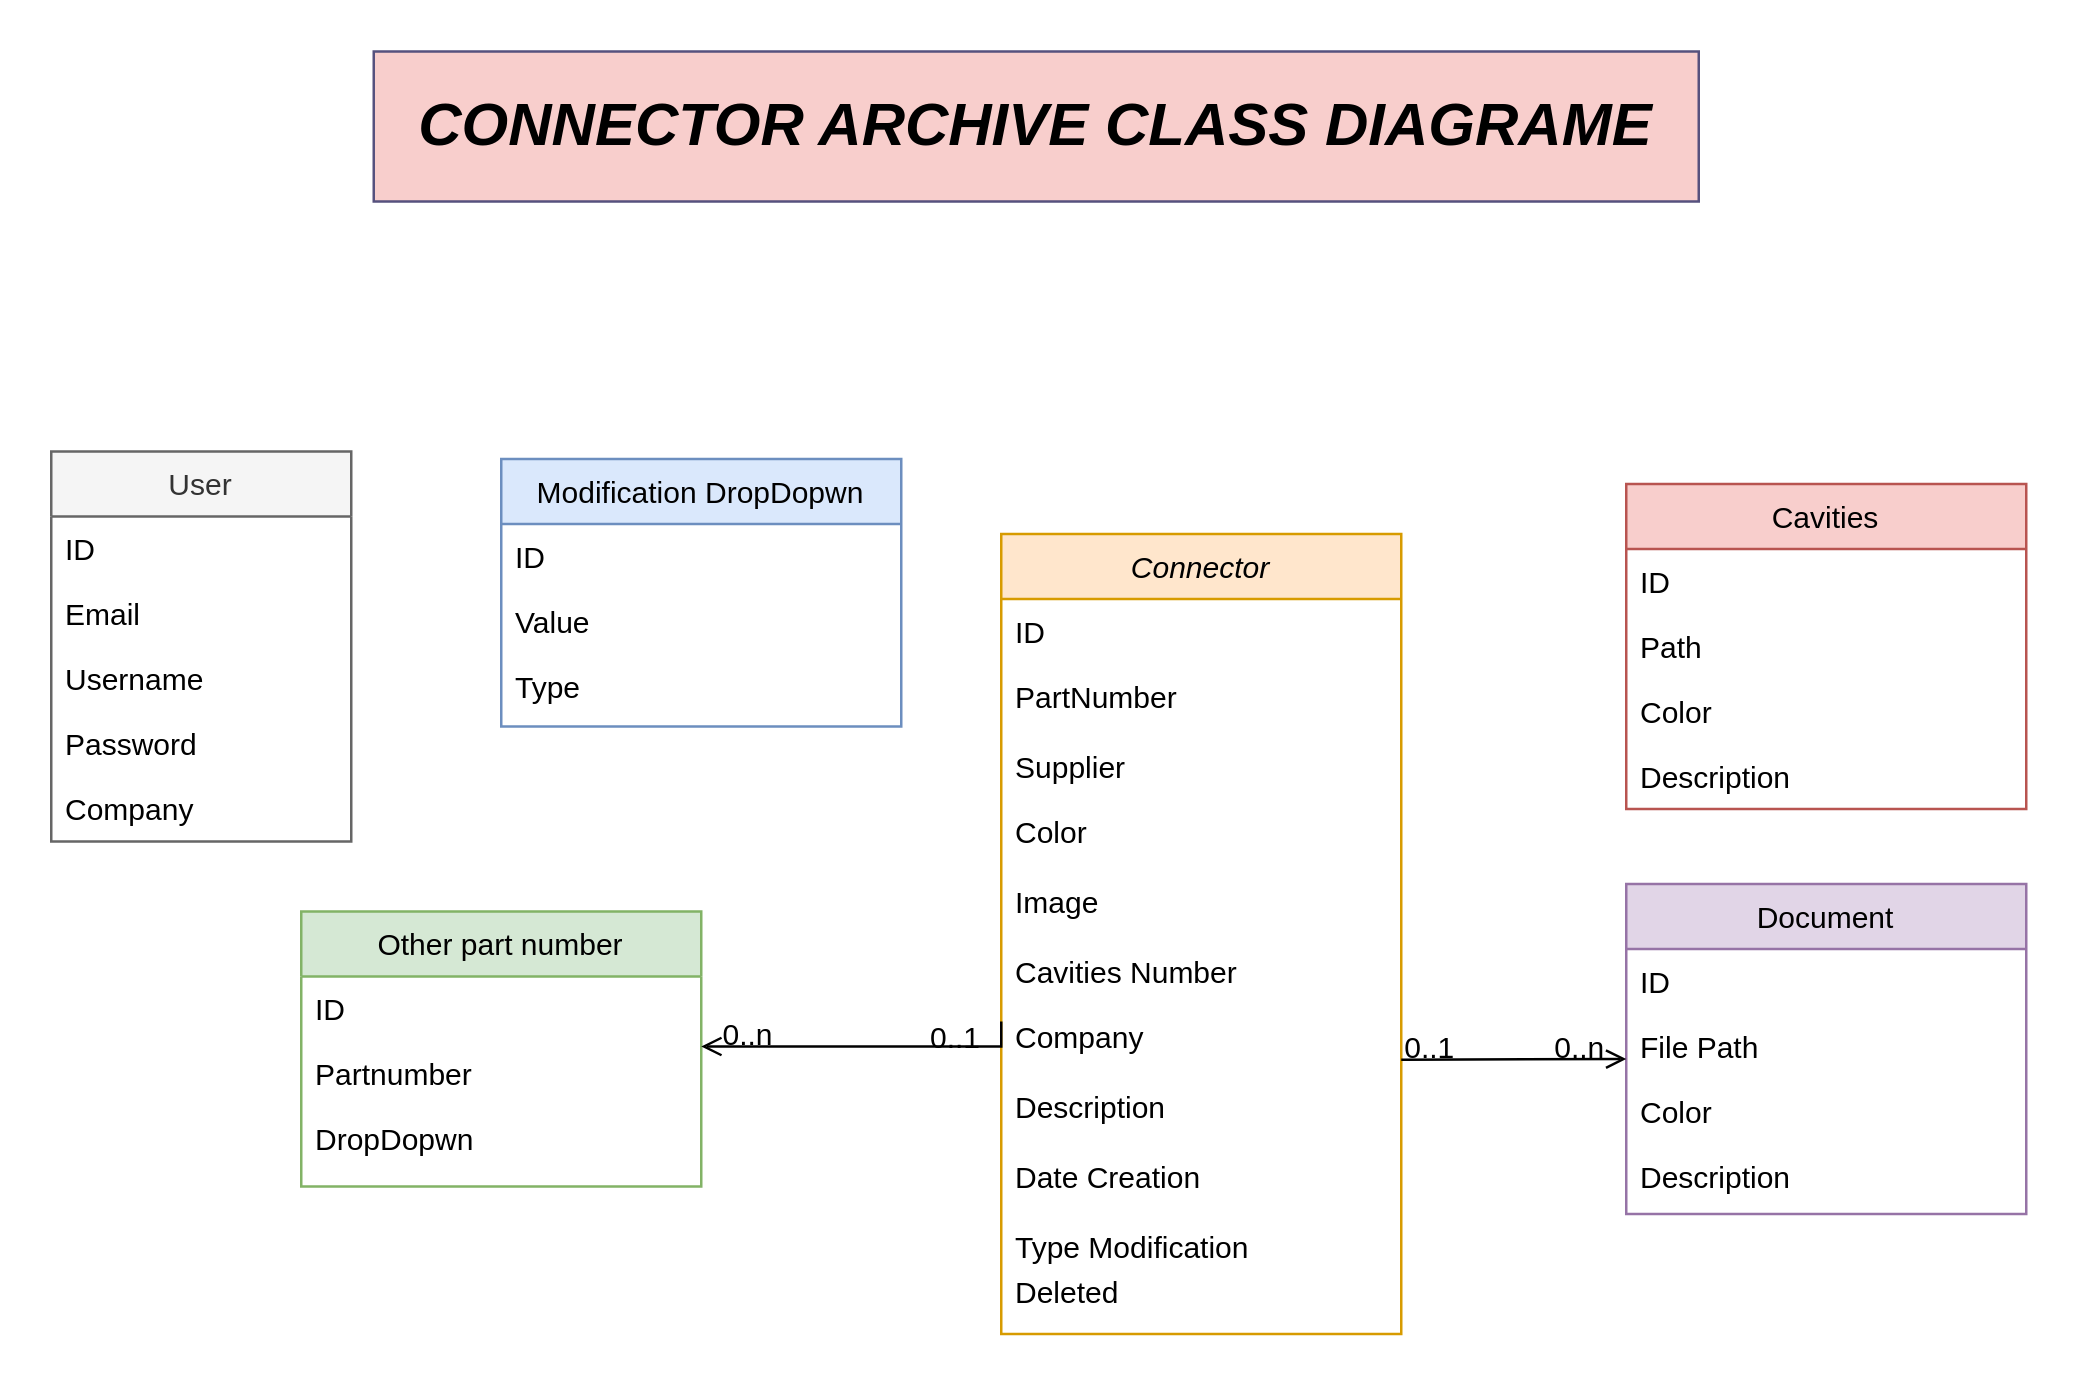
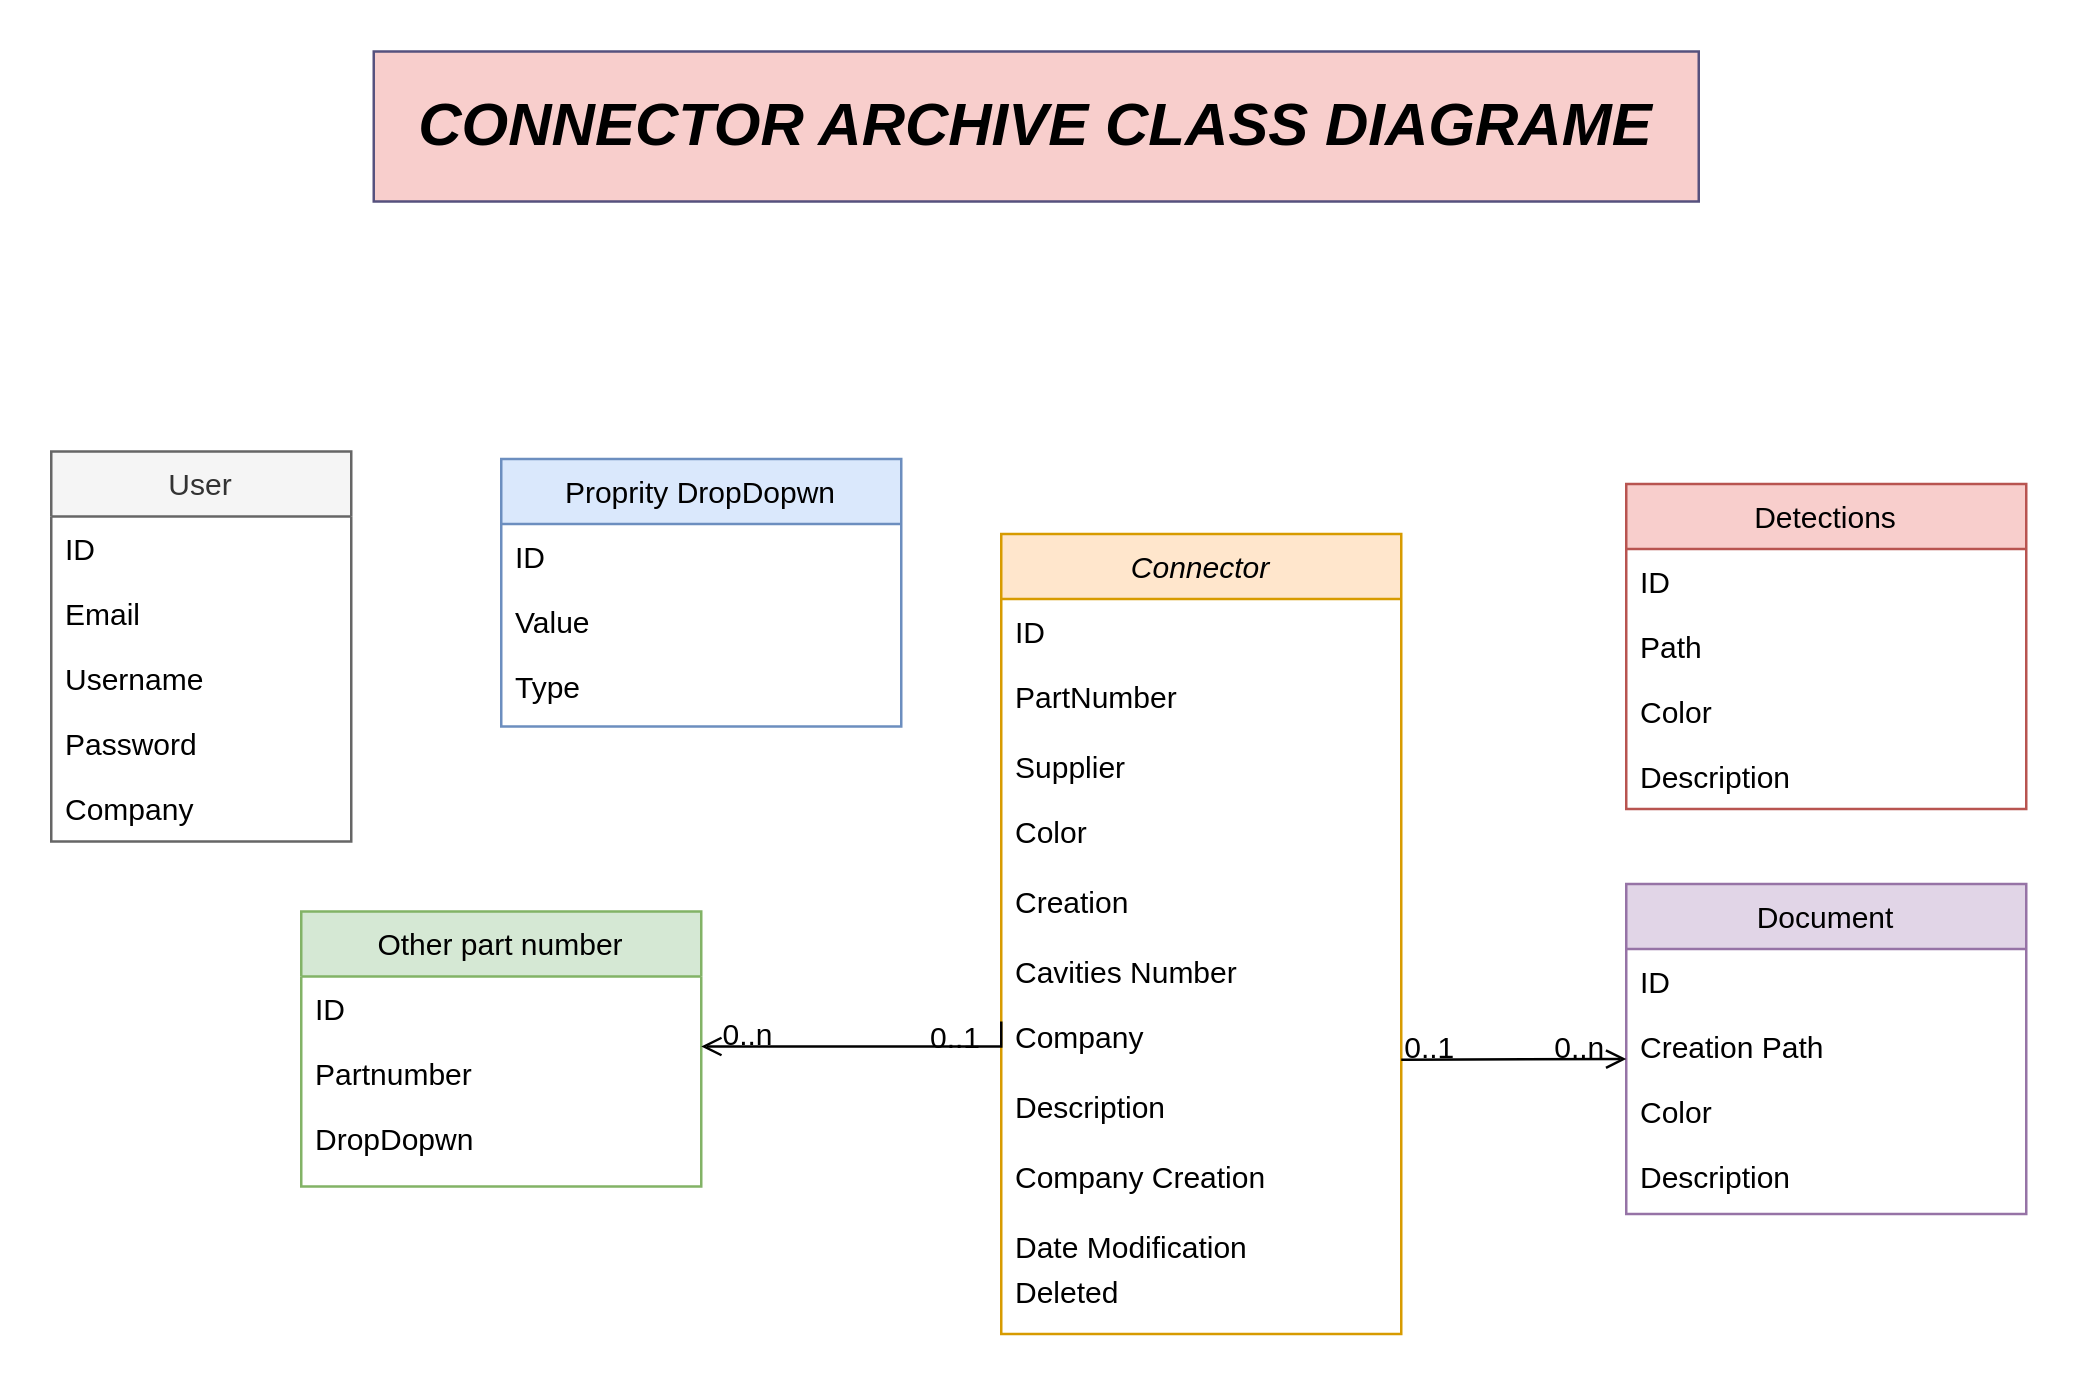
(700, 493) -> (700, 493)
(1825, 518) -> (1825, 518)
(1057, 903) -> (1078, 903)
(1704, 1048) -> (1741, 1048)
(1116, 1178) -> (1142, 1178)
(1142, 1248) -> (1142, 1248)
